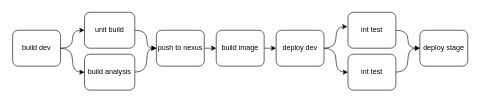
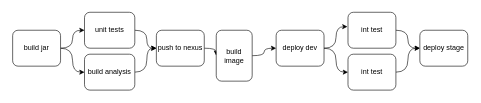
(110, 30) -> (110, 30)
(36, 48) -> (36, 48)
(240, 48) -> (234, 56)
